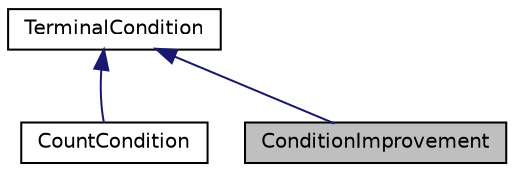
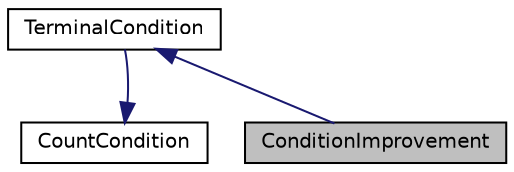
(101, 96) -> (128, 76)
